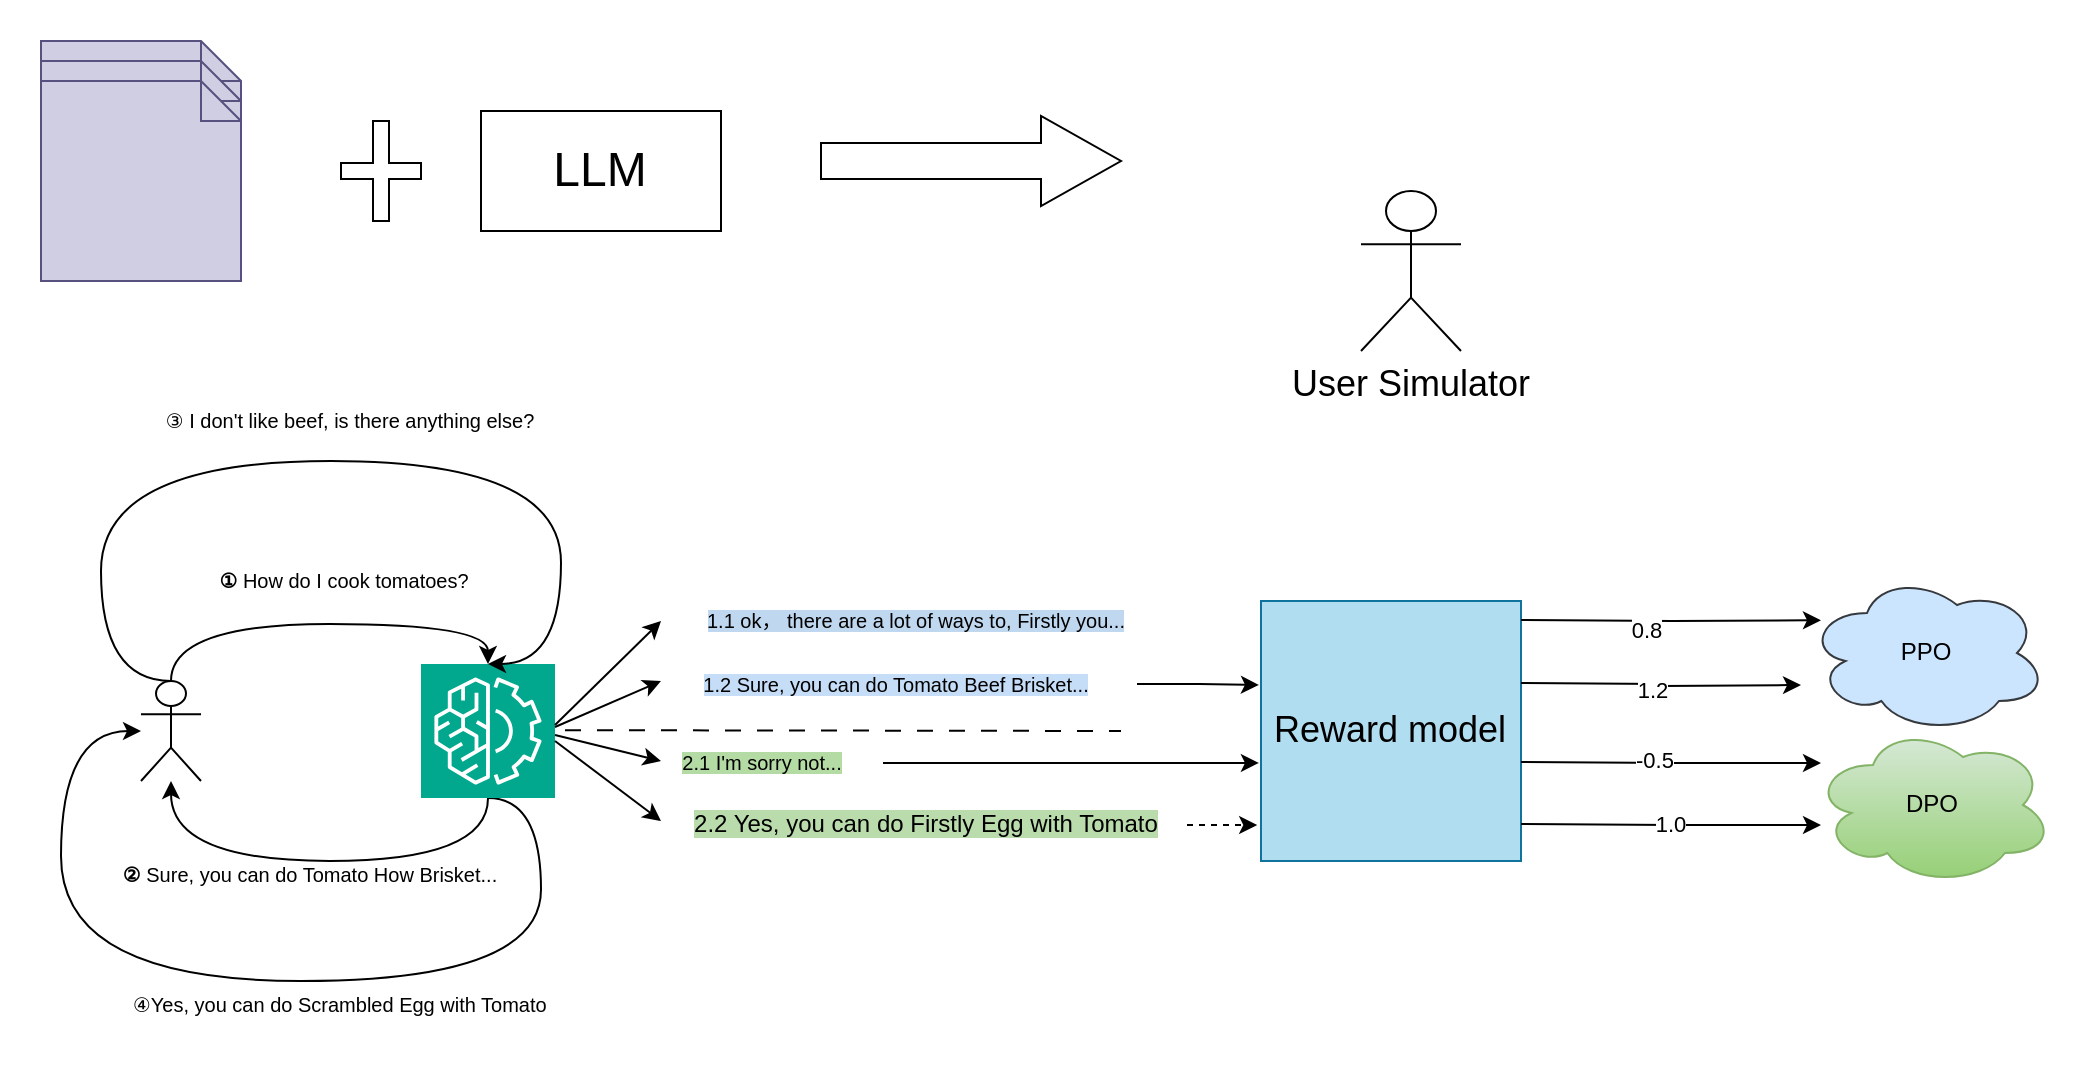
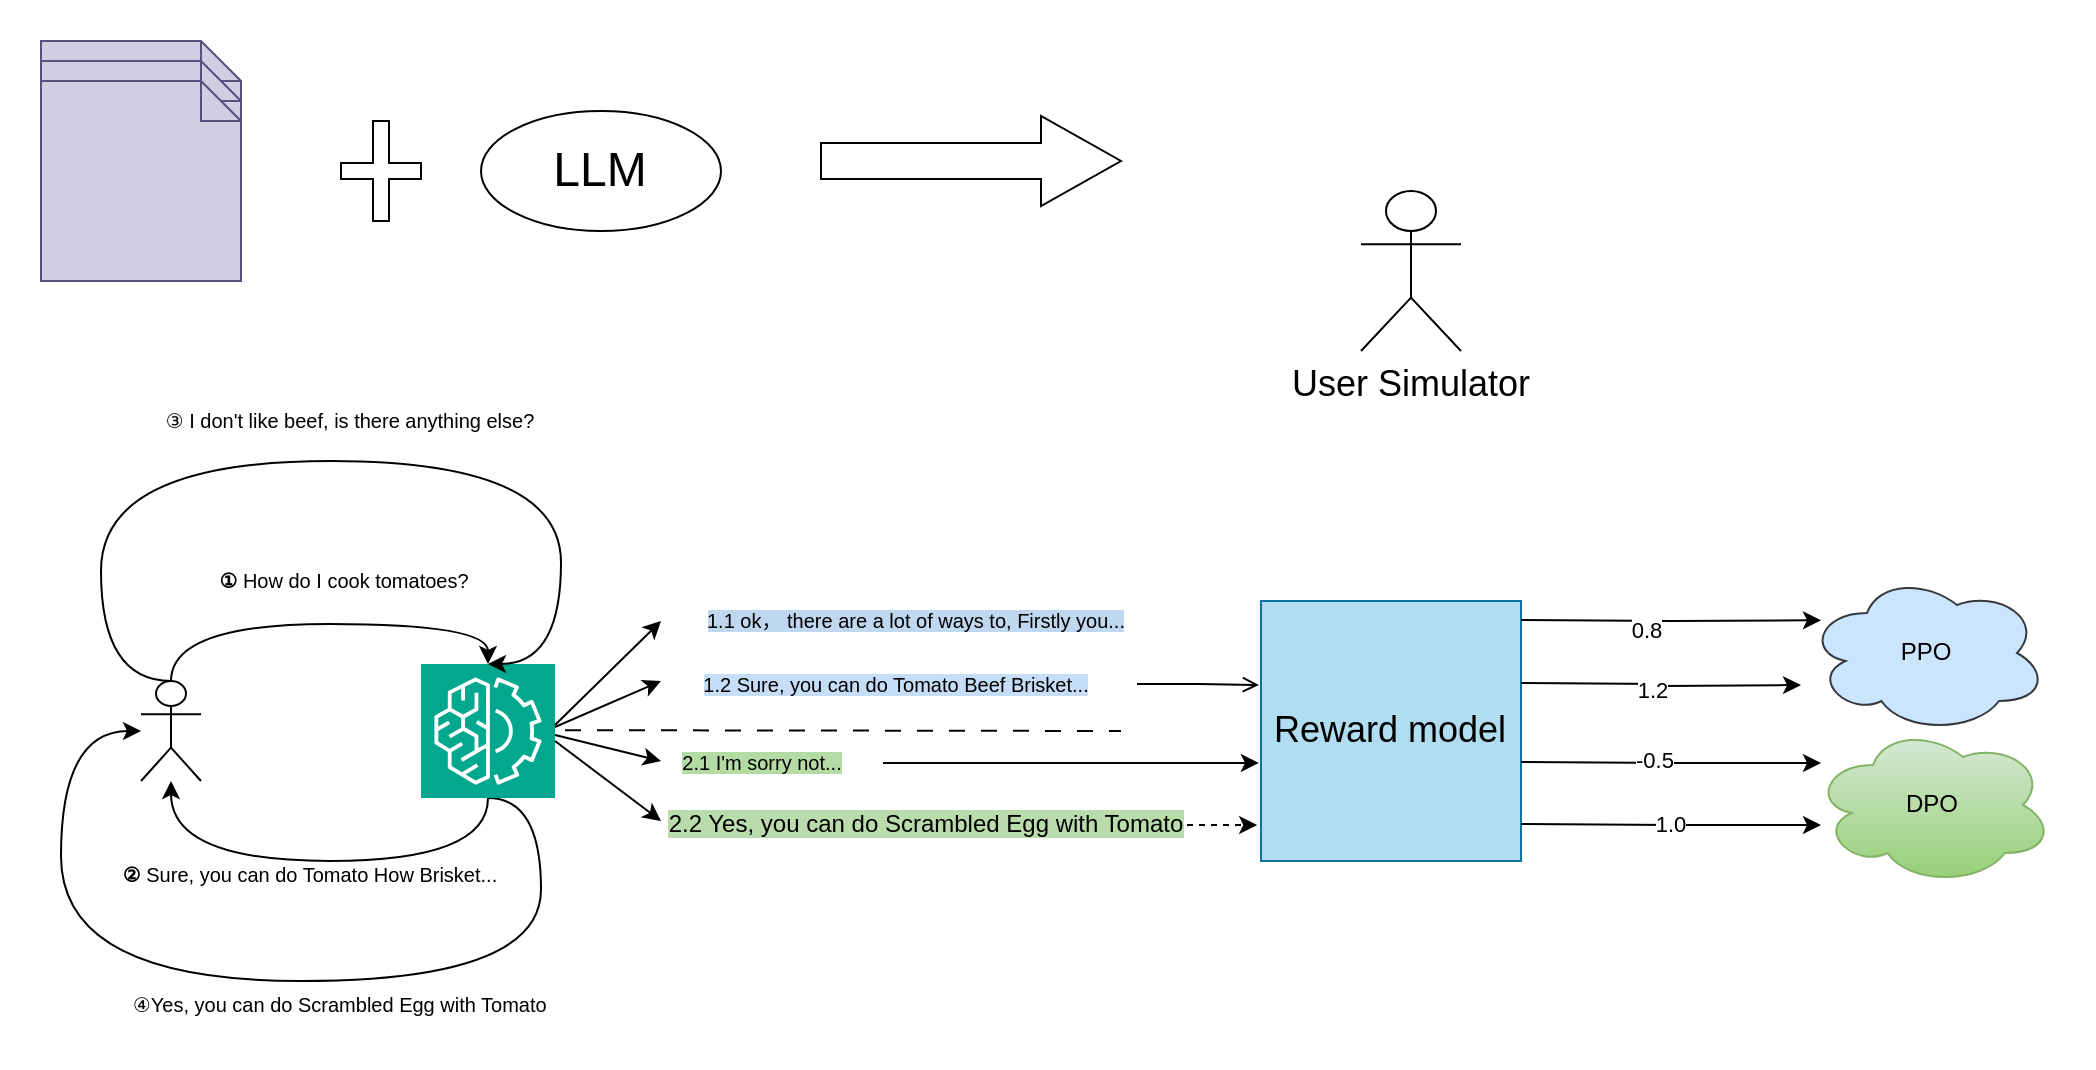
(601, 171) -> (601, 171)
(1244, 685) -> (1247, 685)
(927, 825) -> (927, 825)
